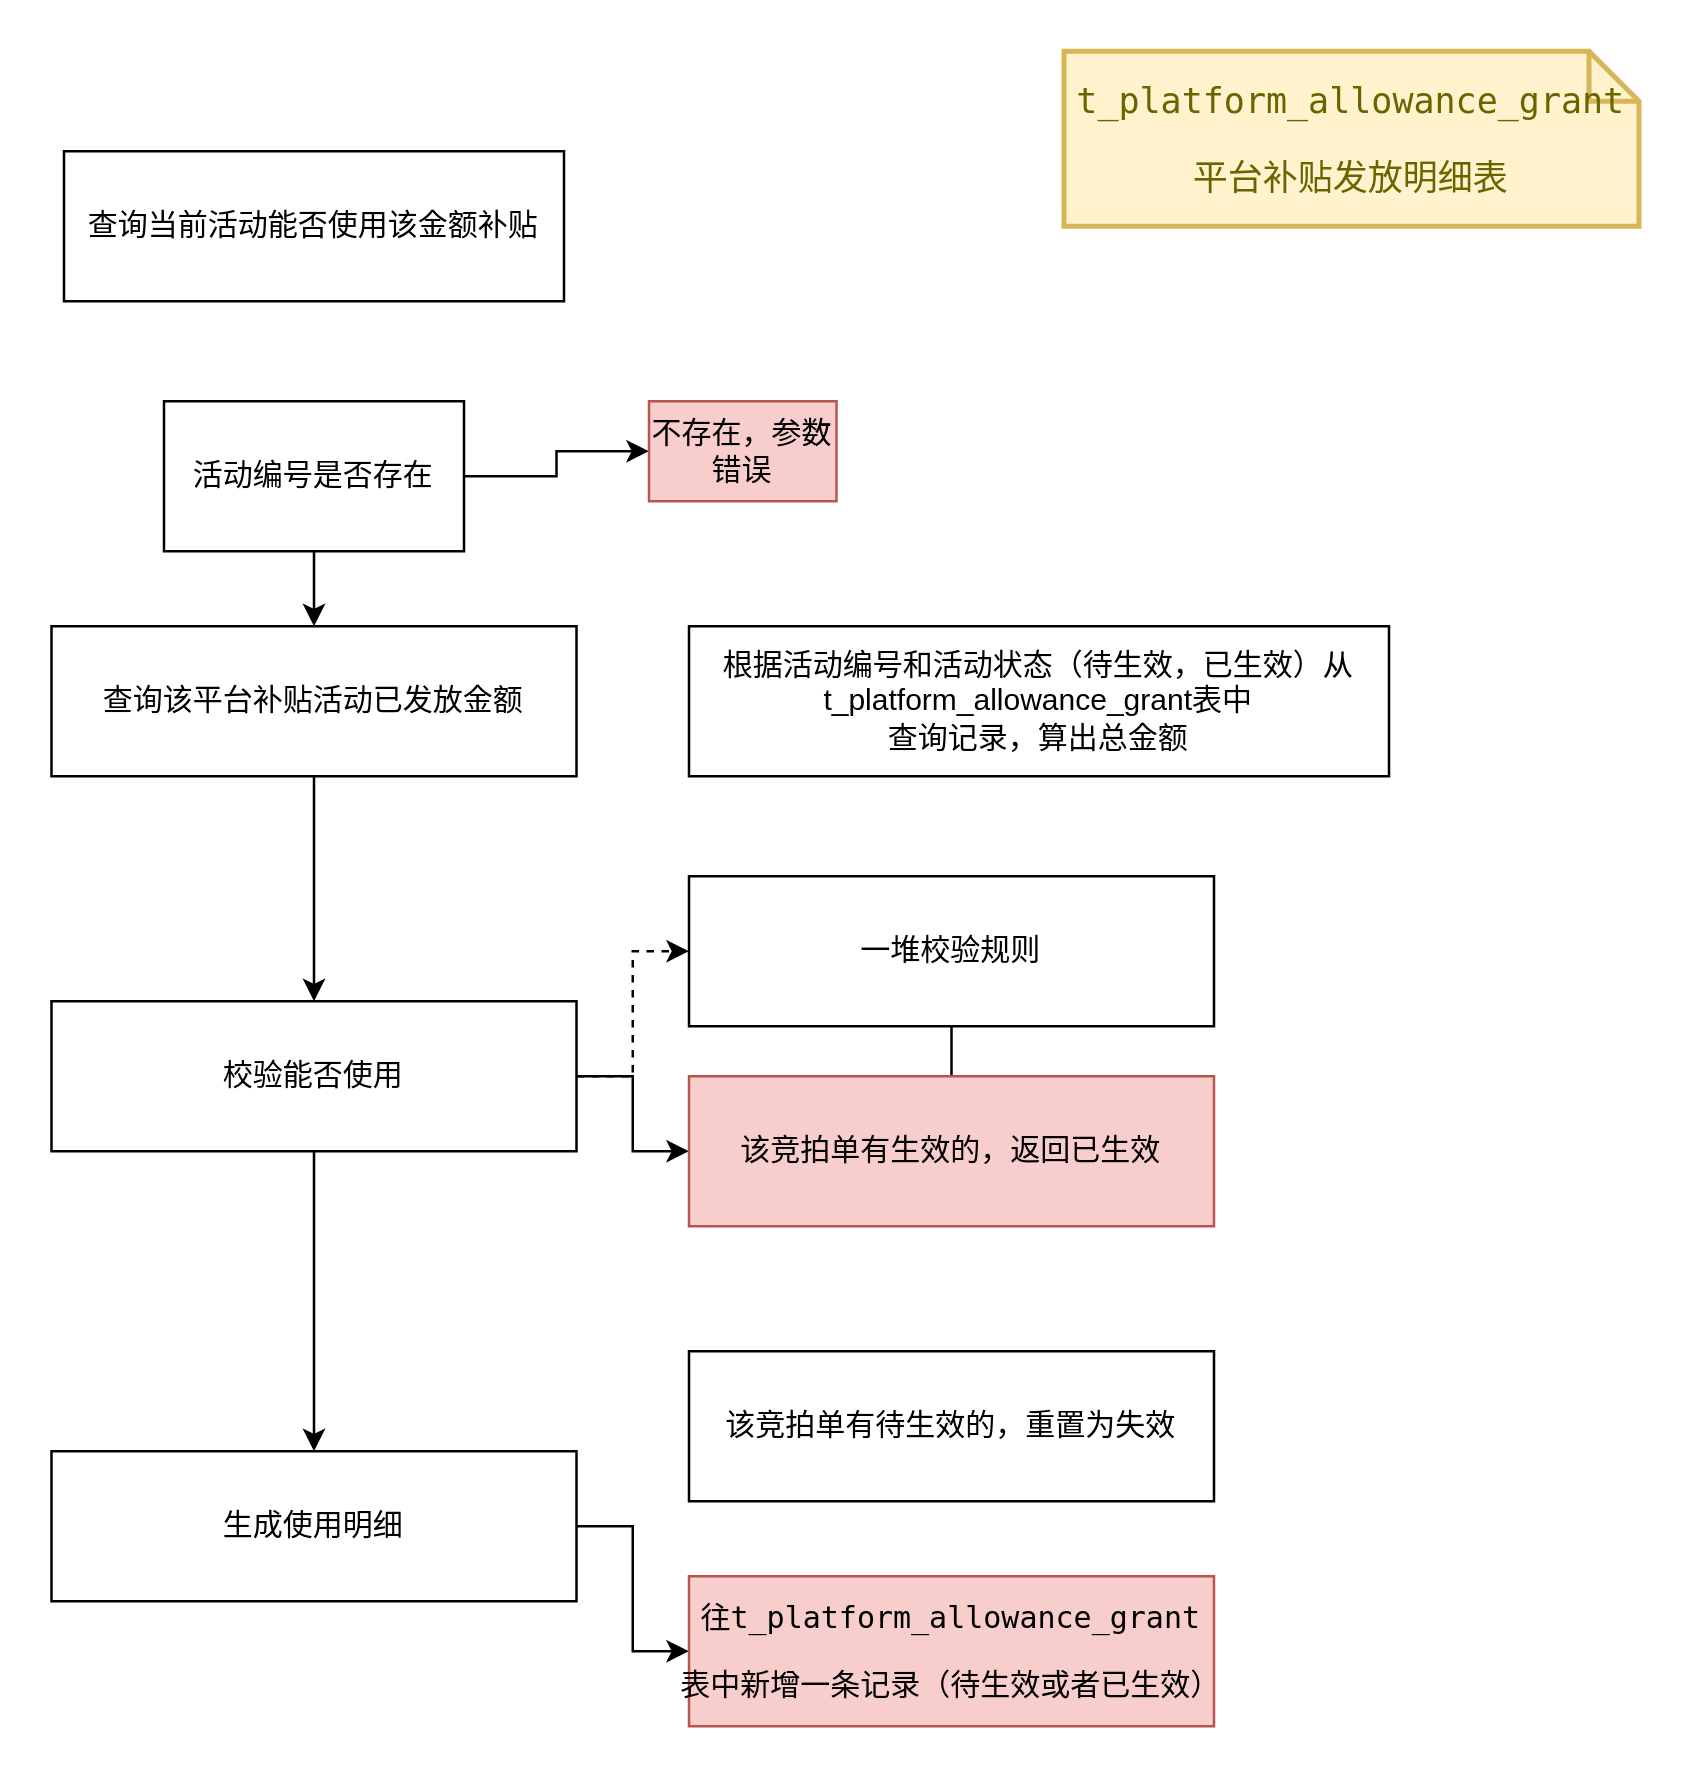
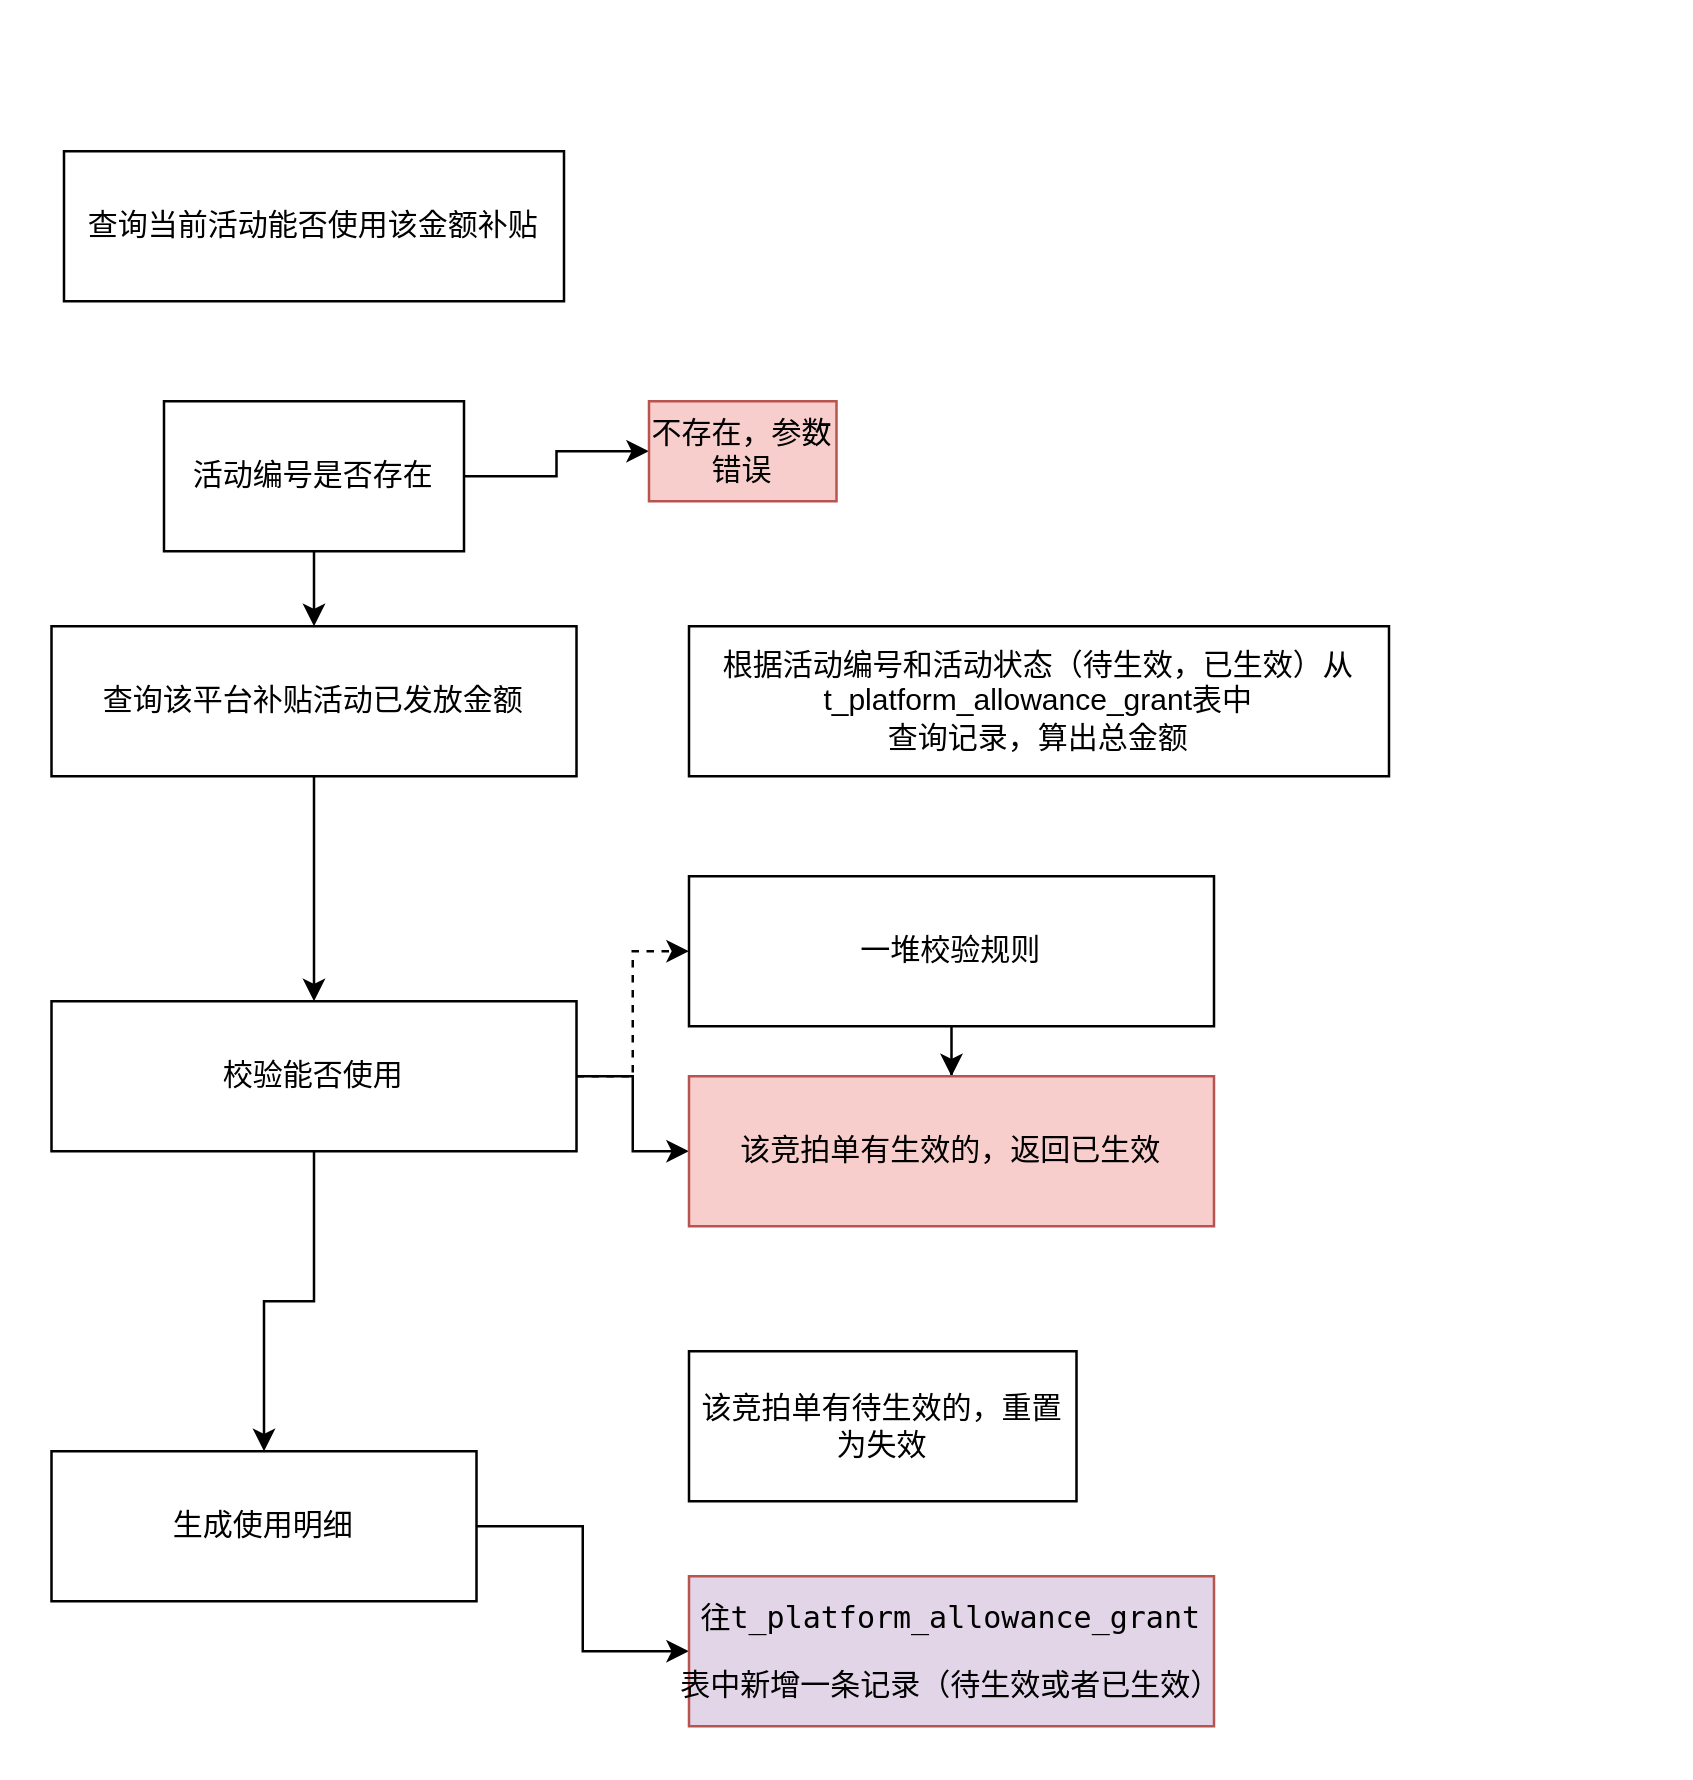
(1351, 139) -> none
(951, 1064) -> (951, 1058)
(951, 1426) -> (883, 1426)
(314, 1526) -> (264, 1526)
(951, 1651) -> (951, 1651)
